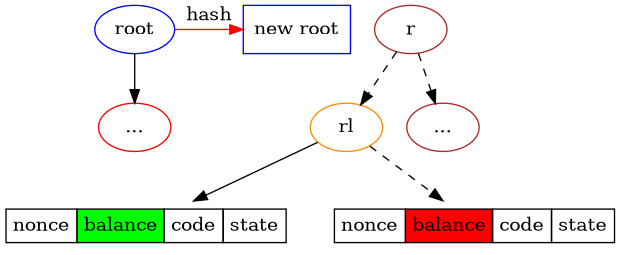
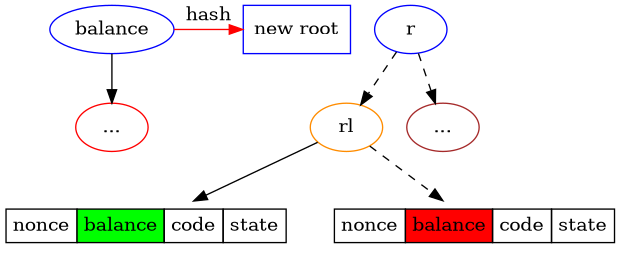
(135, 29) -> (112, 29)
(411, 29) -> (411, 29)
